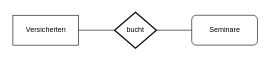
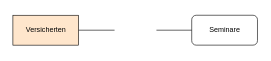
(45, 30) -> (45, 30)
(135, 30) -> none
